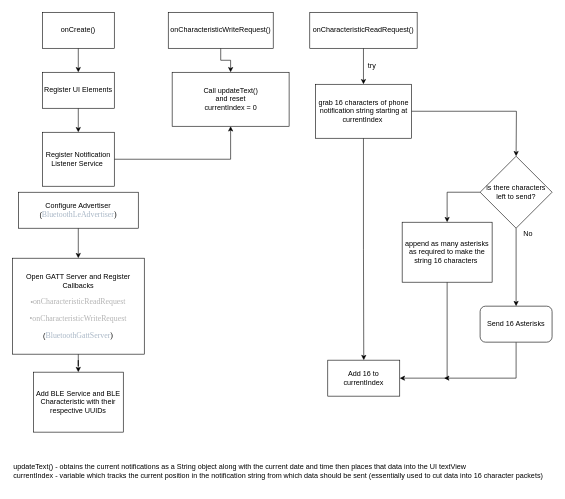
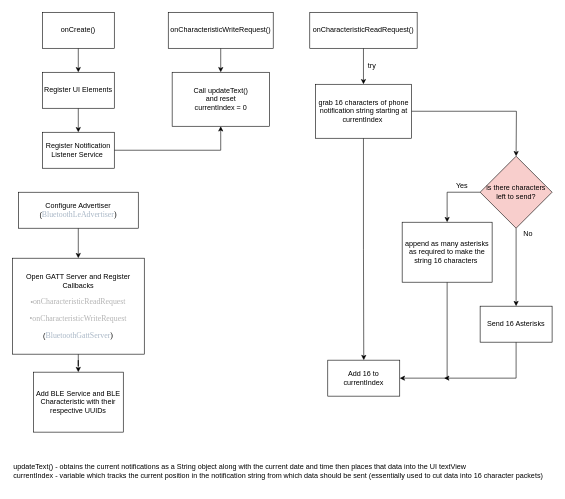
(231, 99) -> (221, 99)
(78, 159) -> (78, 150)
none -> (462, 186)
(516, 192) -> (516, 192)
(516, 324) -> (516, 324)
